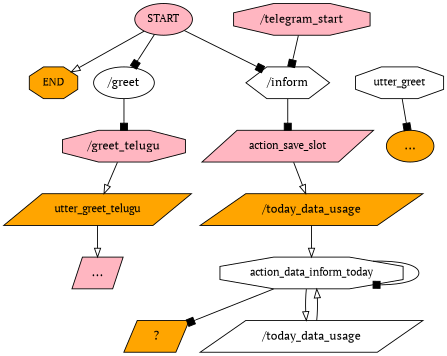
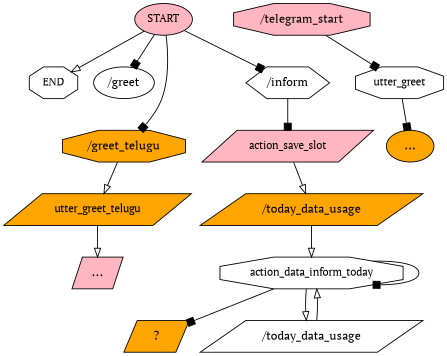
(296, 47) -> (348, 49)
(54, 83) -> (54, 83)
(124, 110) -> (166, 82)
(124, 146) -> (124, 146)
